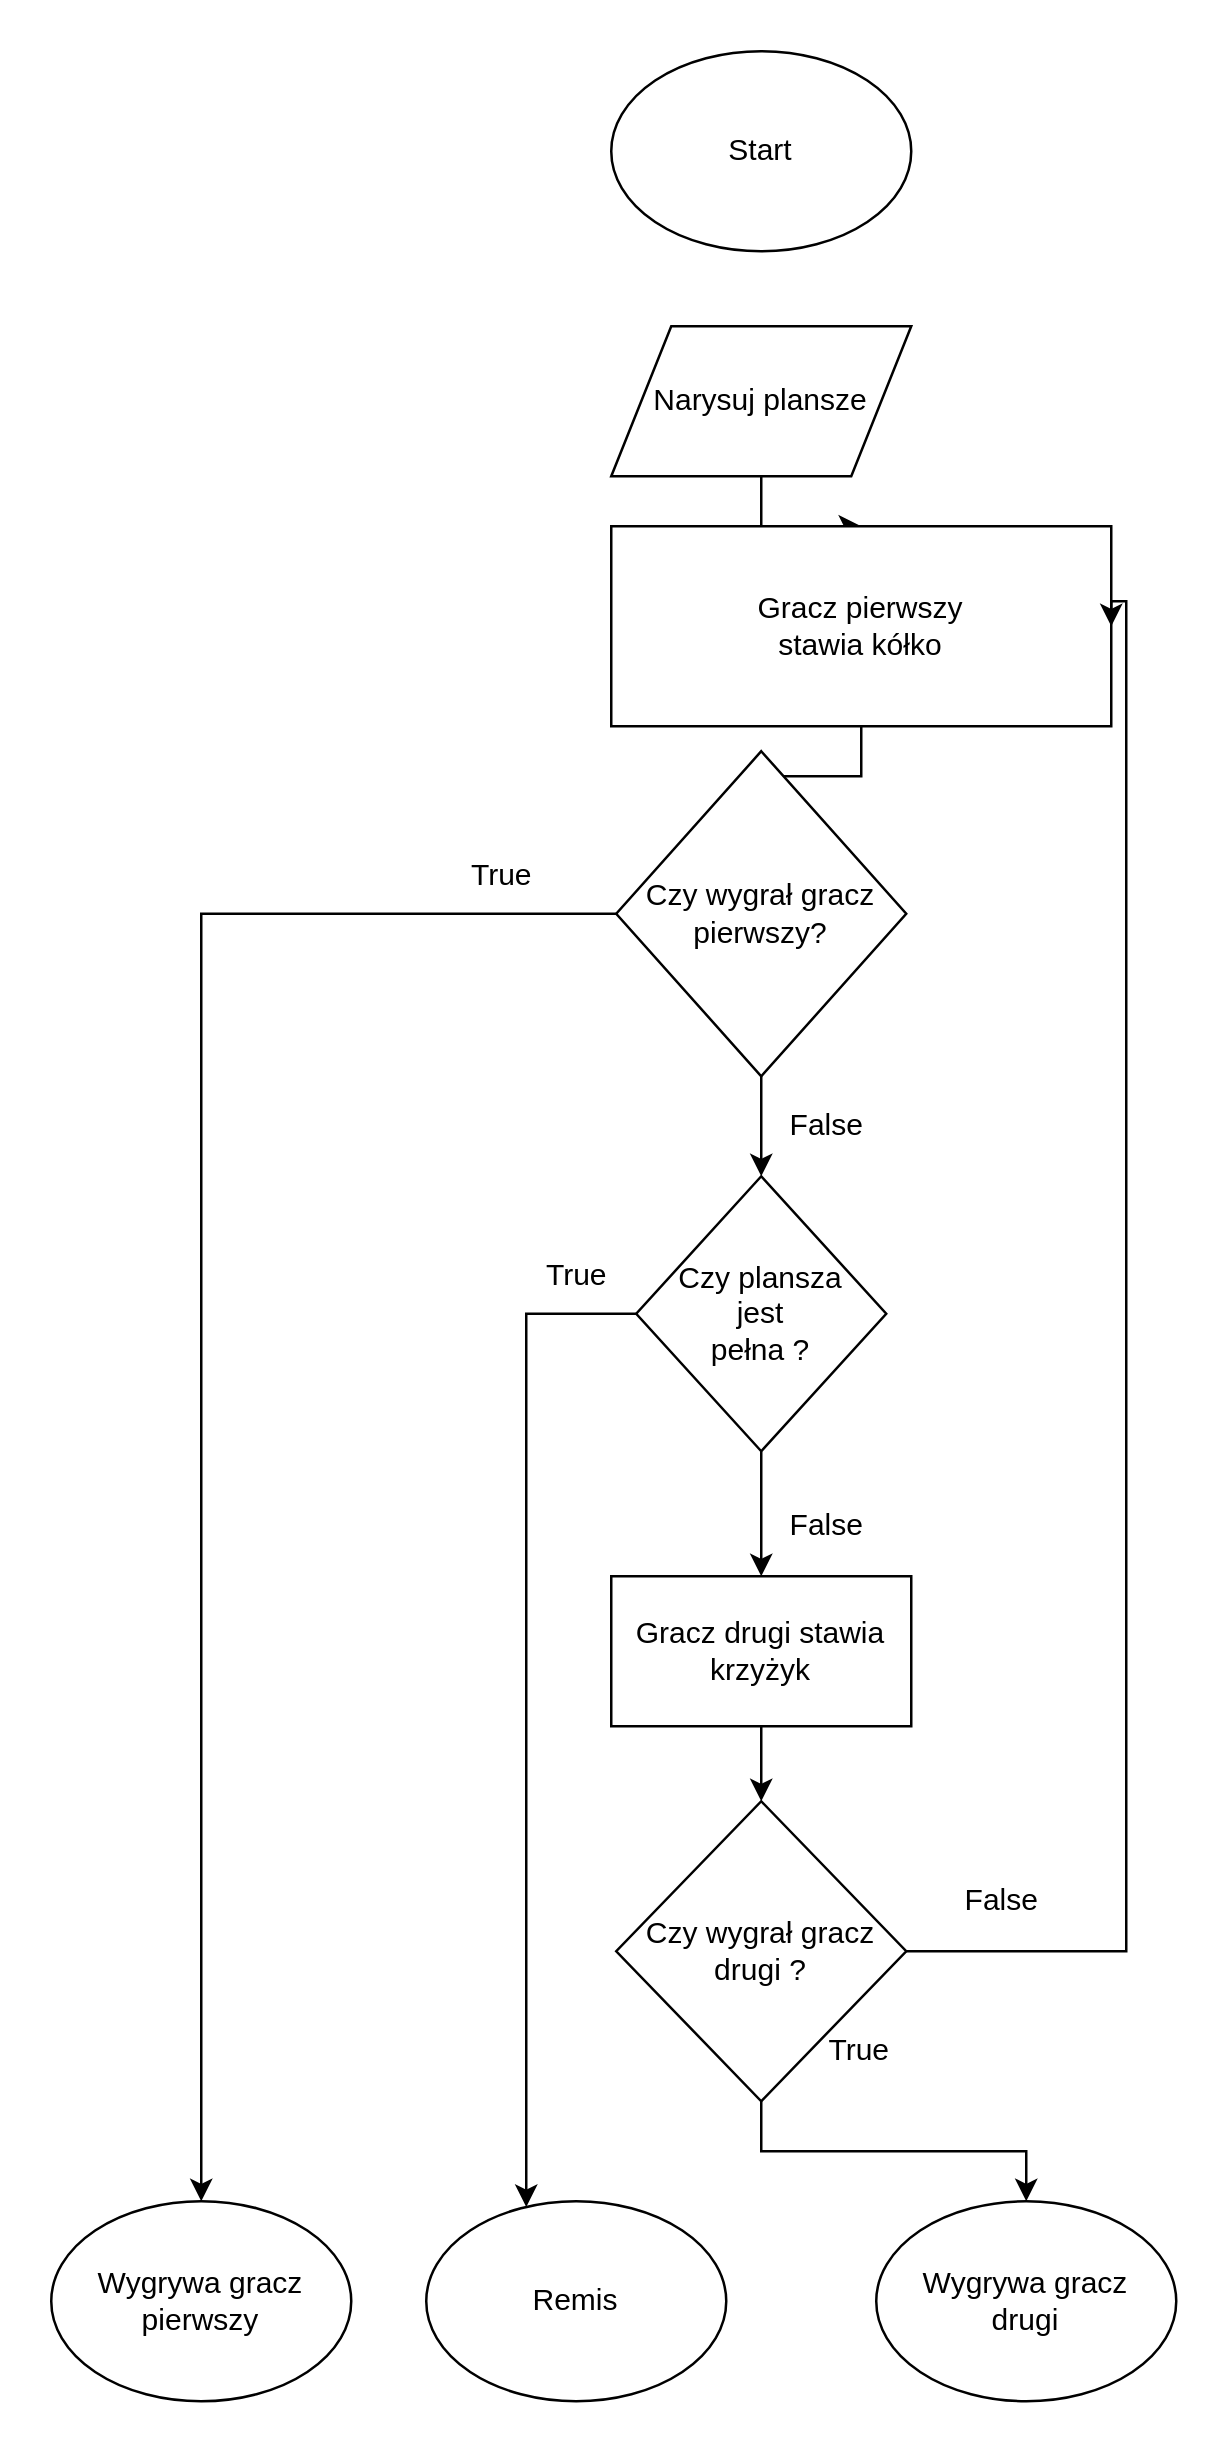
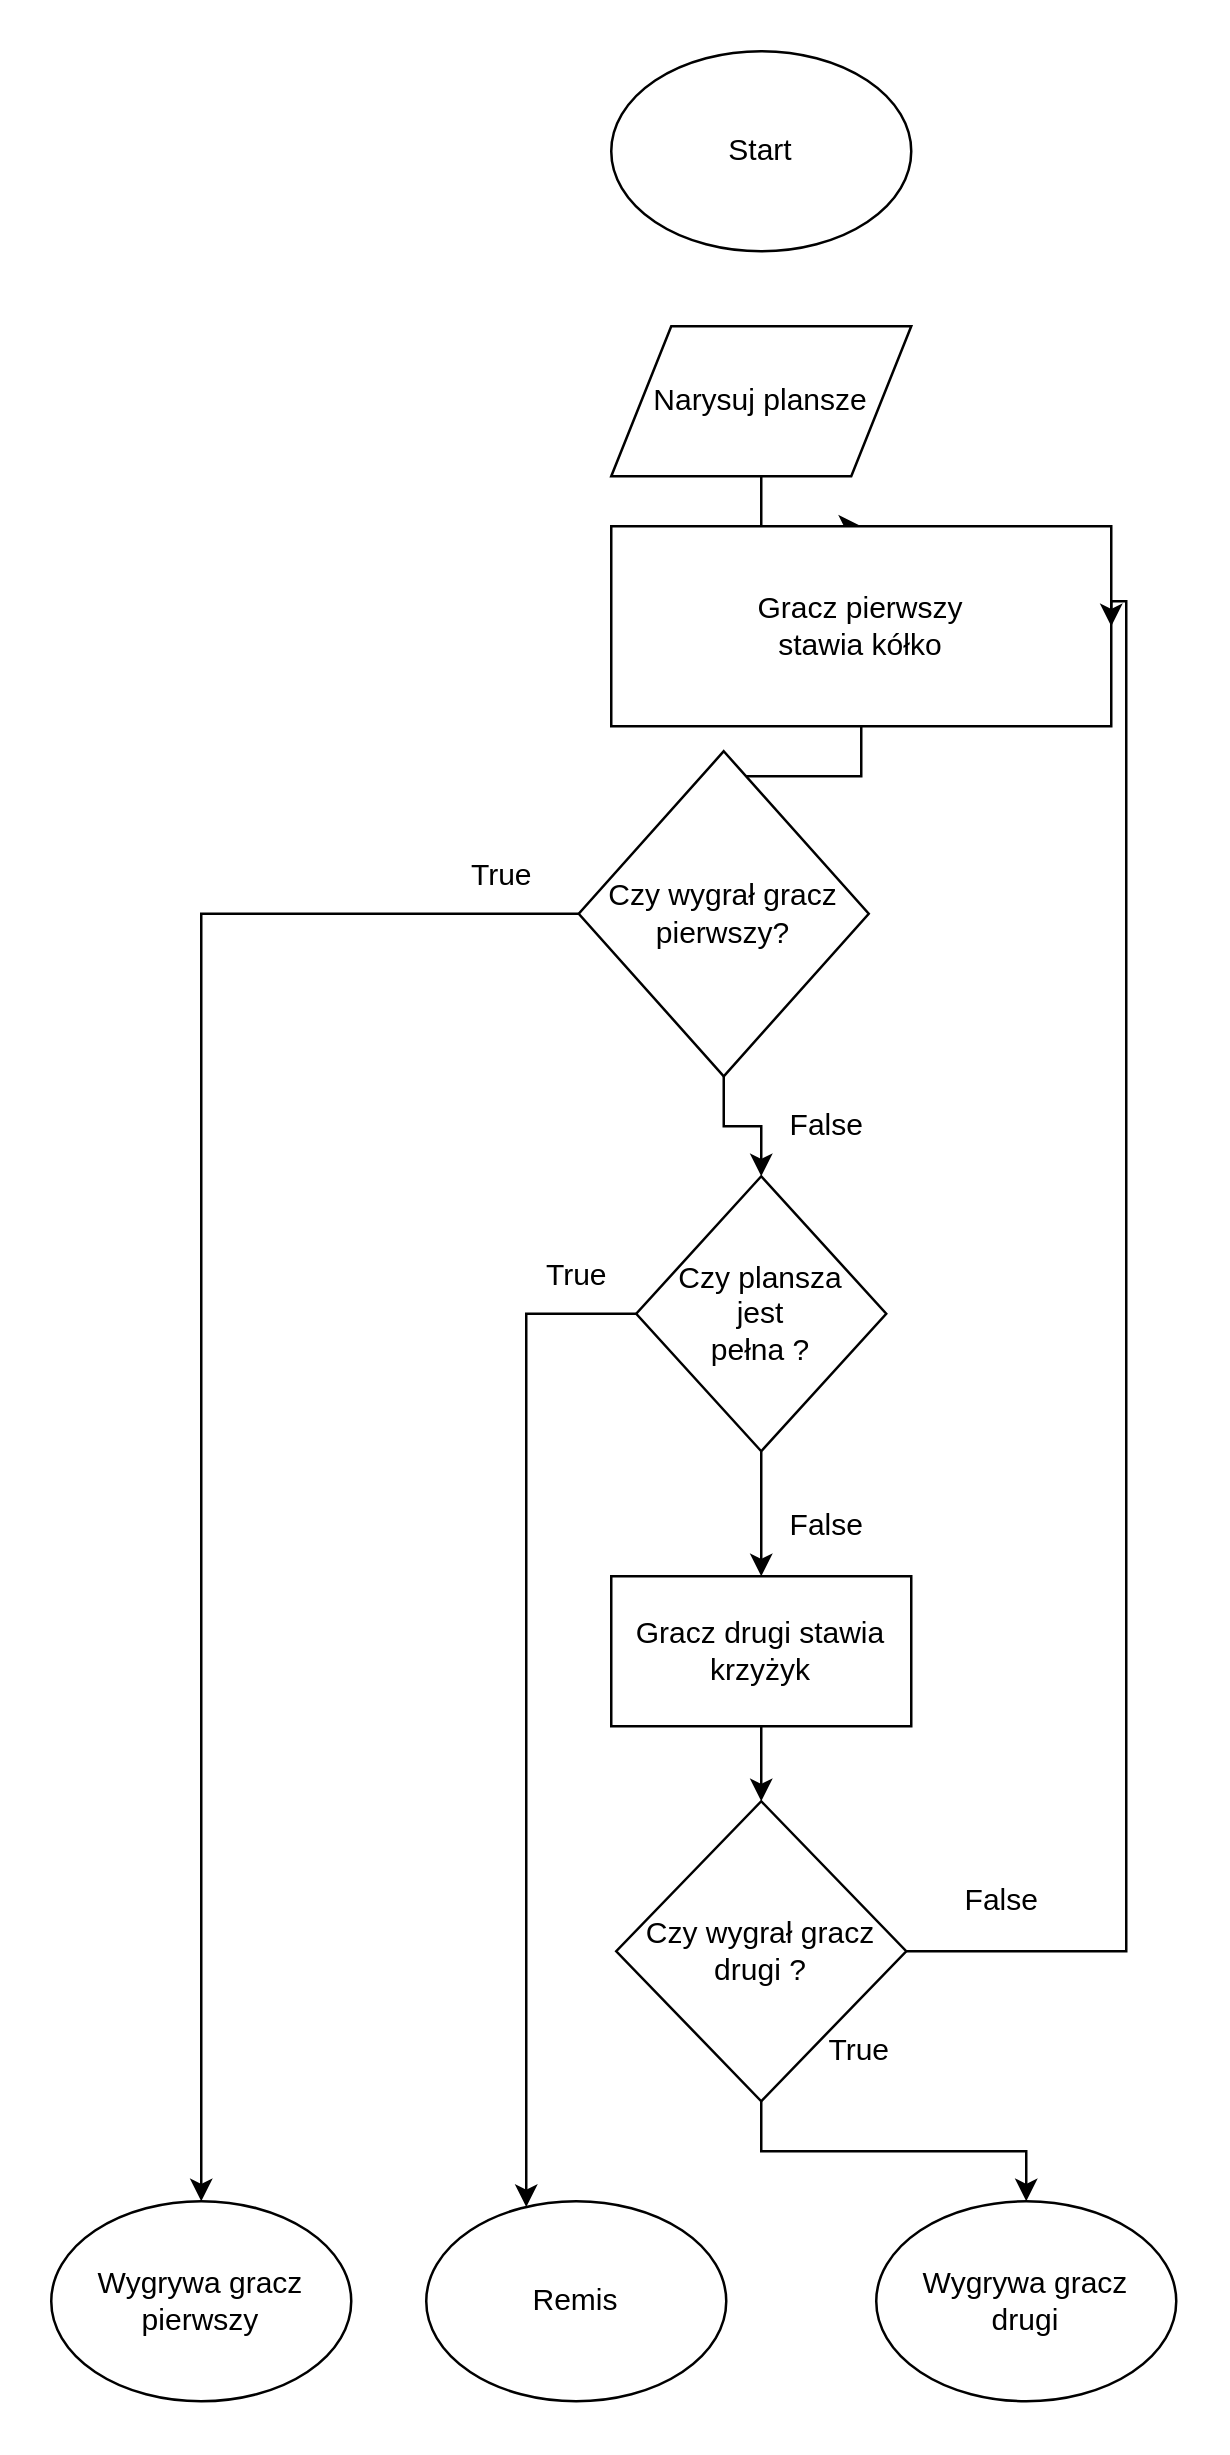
(761, 914) -> (724, 914)
